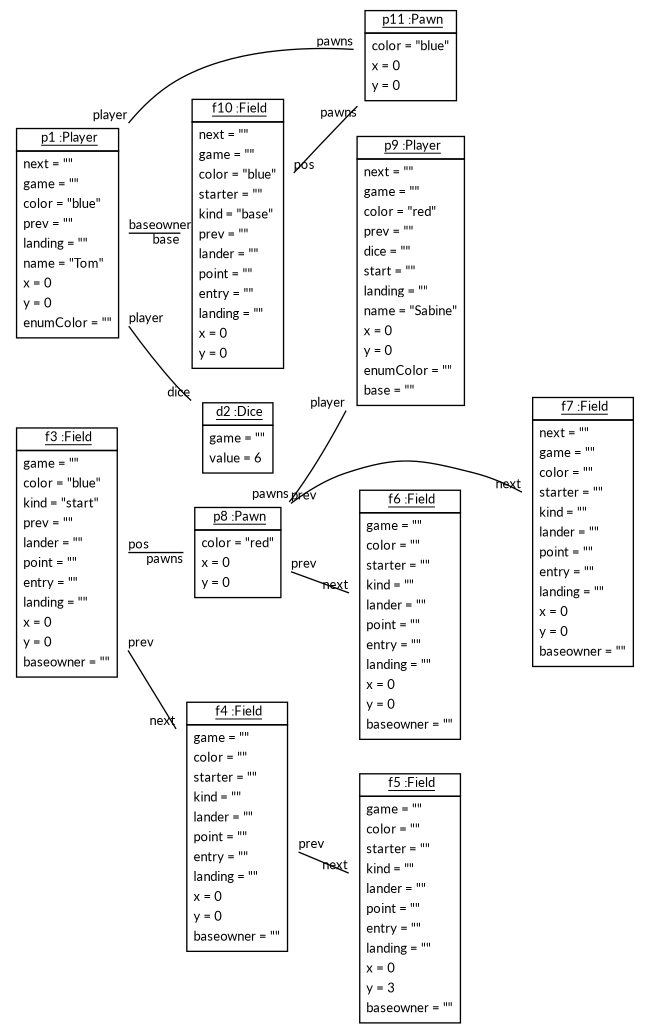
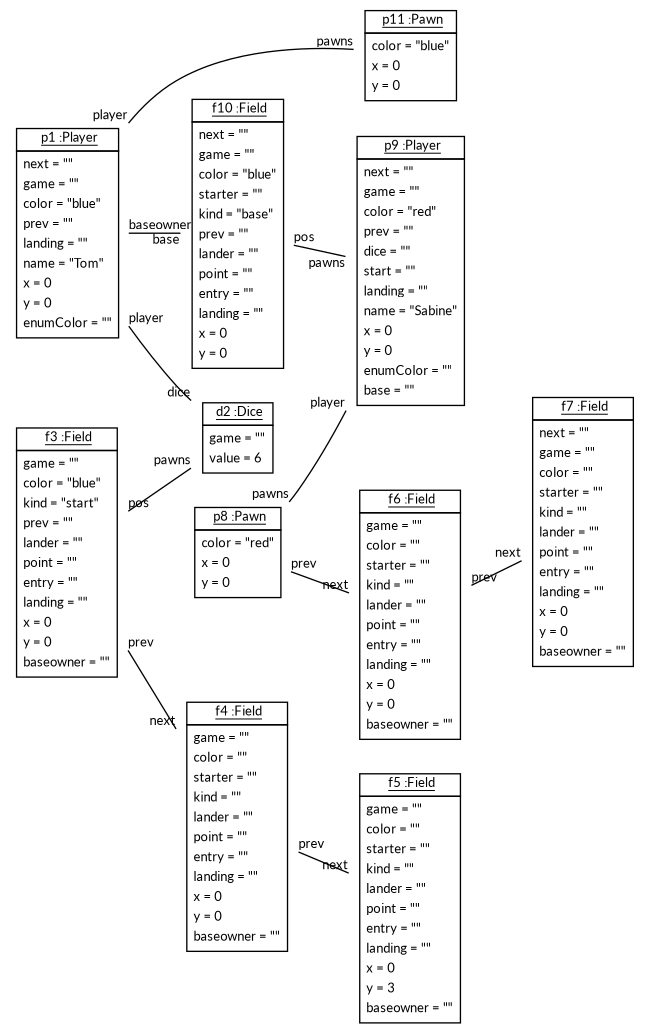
(325, 139) -> (320, 251)
(404, 461) -> (497, 573)
(156, 553) -> (160, 490)
